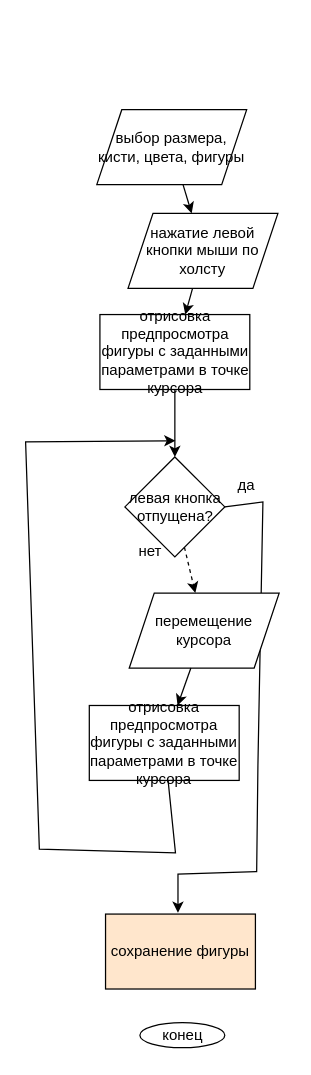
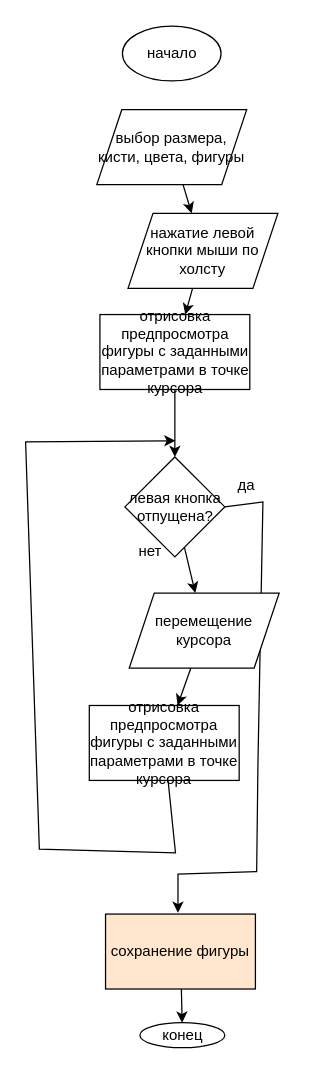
none -> (172, 53)
(189, 567) -> (189, 567)
none -> (182, 1002)
